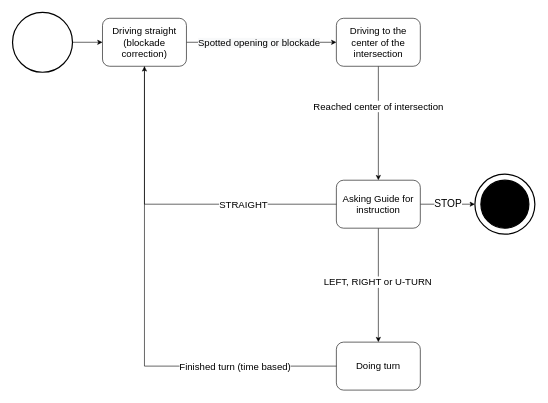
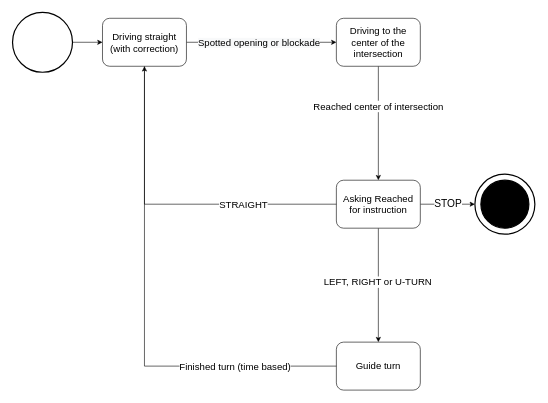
(144, 42) -> (144, 42)
(378, 204) -> (378, 204)
(378, 366) -> (378, 366)
